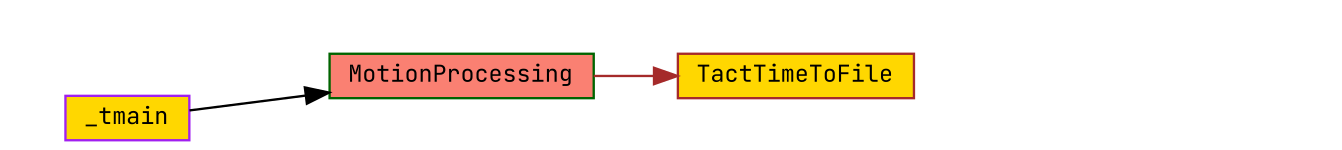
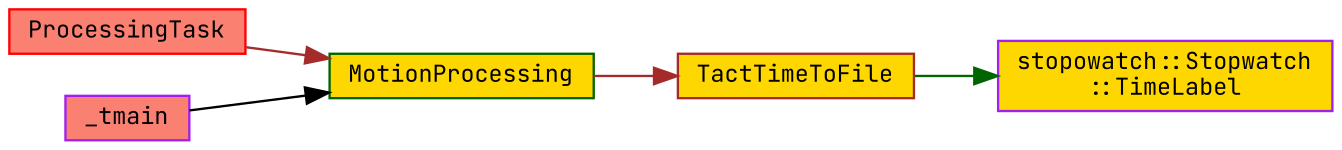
none -> (127, 32)
(462, 76) -> (462, 76)
none -> (1165, 76)
(127, 118) -> (127, 118)
